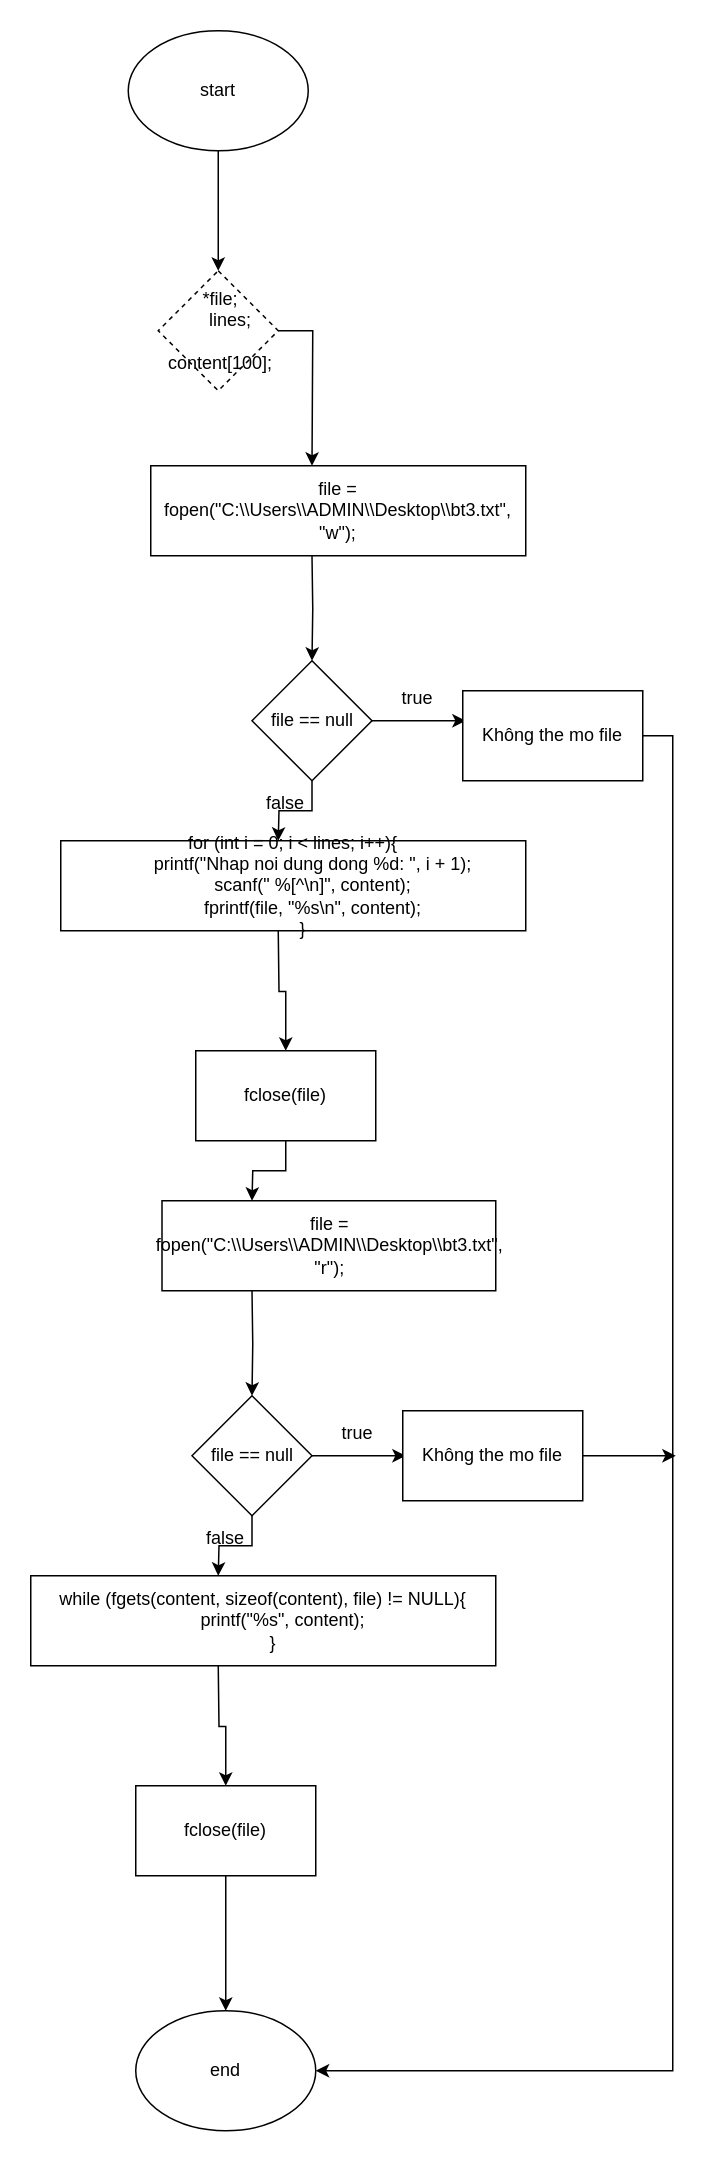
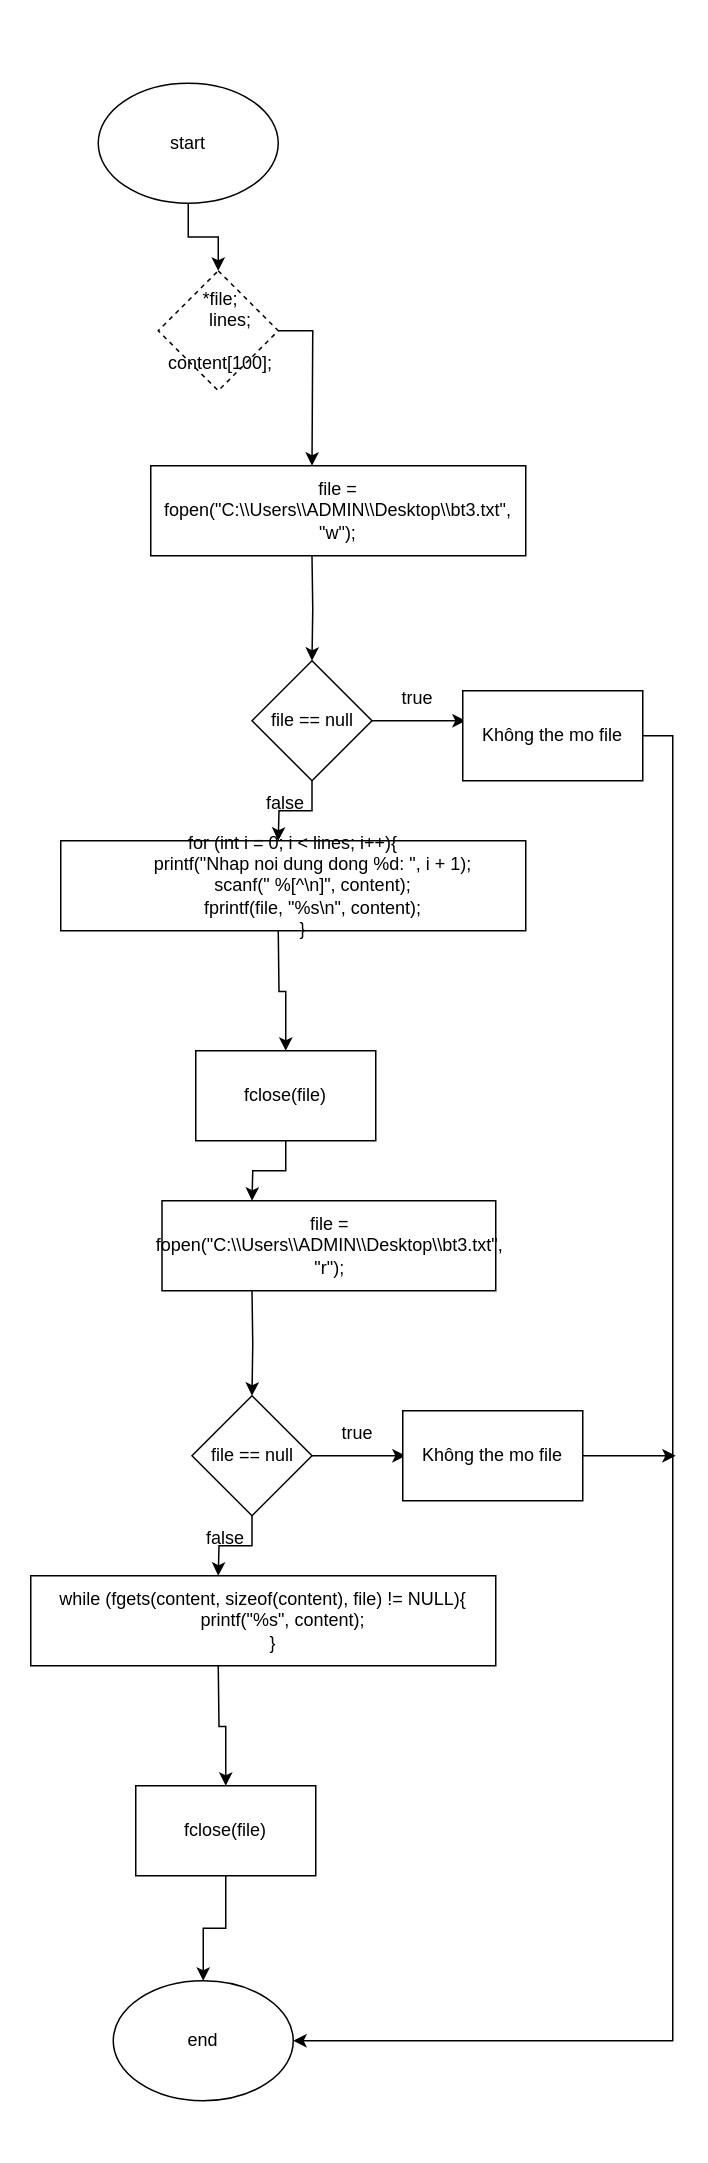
(218, 91) -> (188, 143)
(226, 2071) -> (203, 2041)
